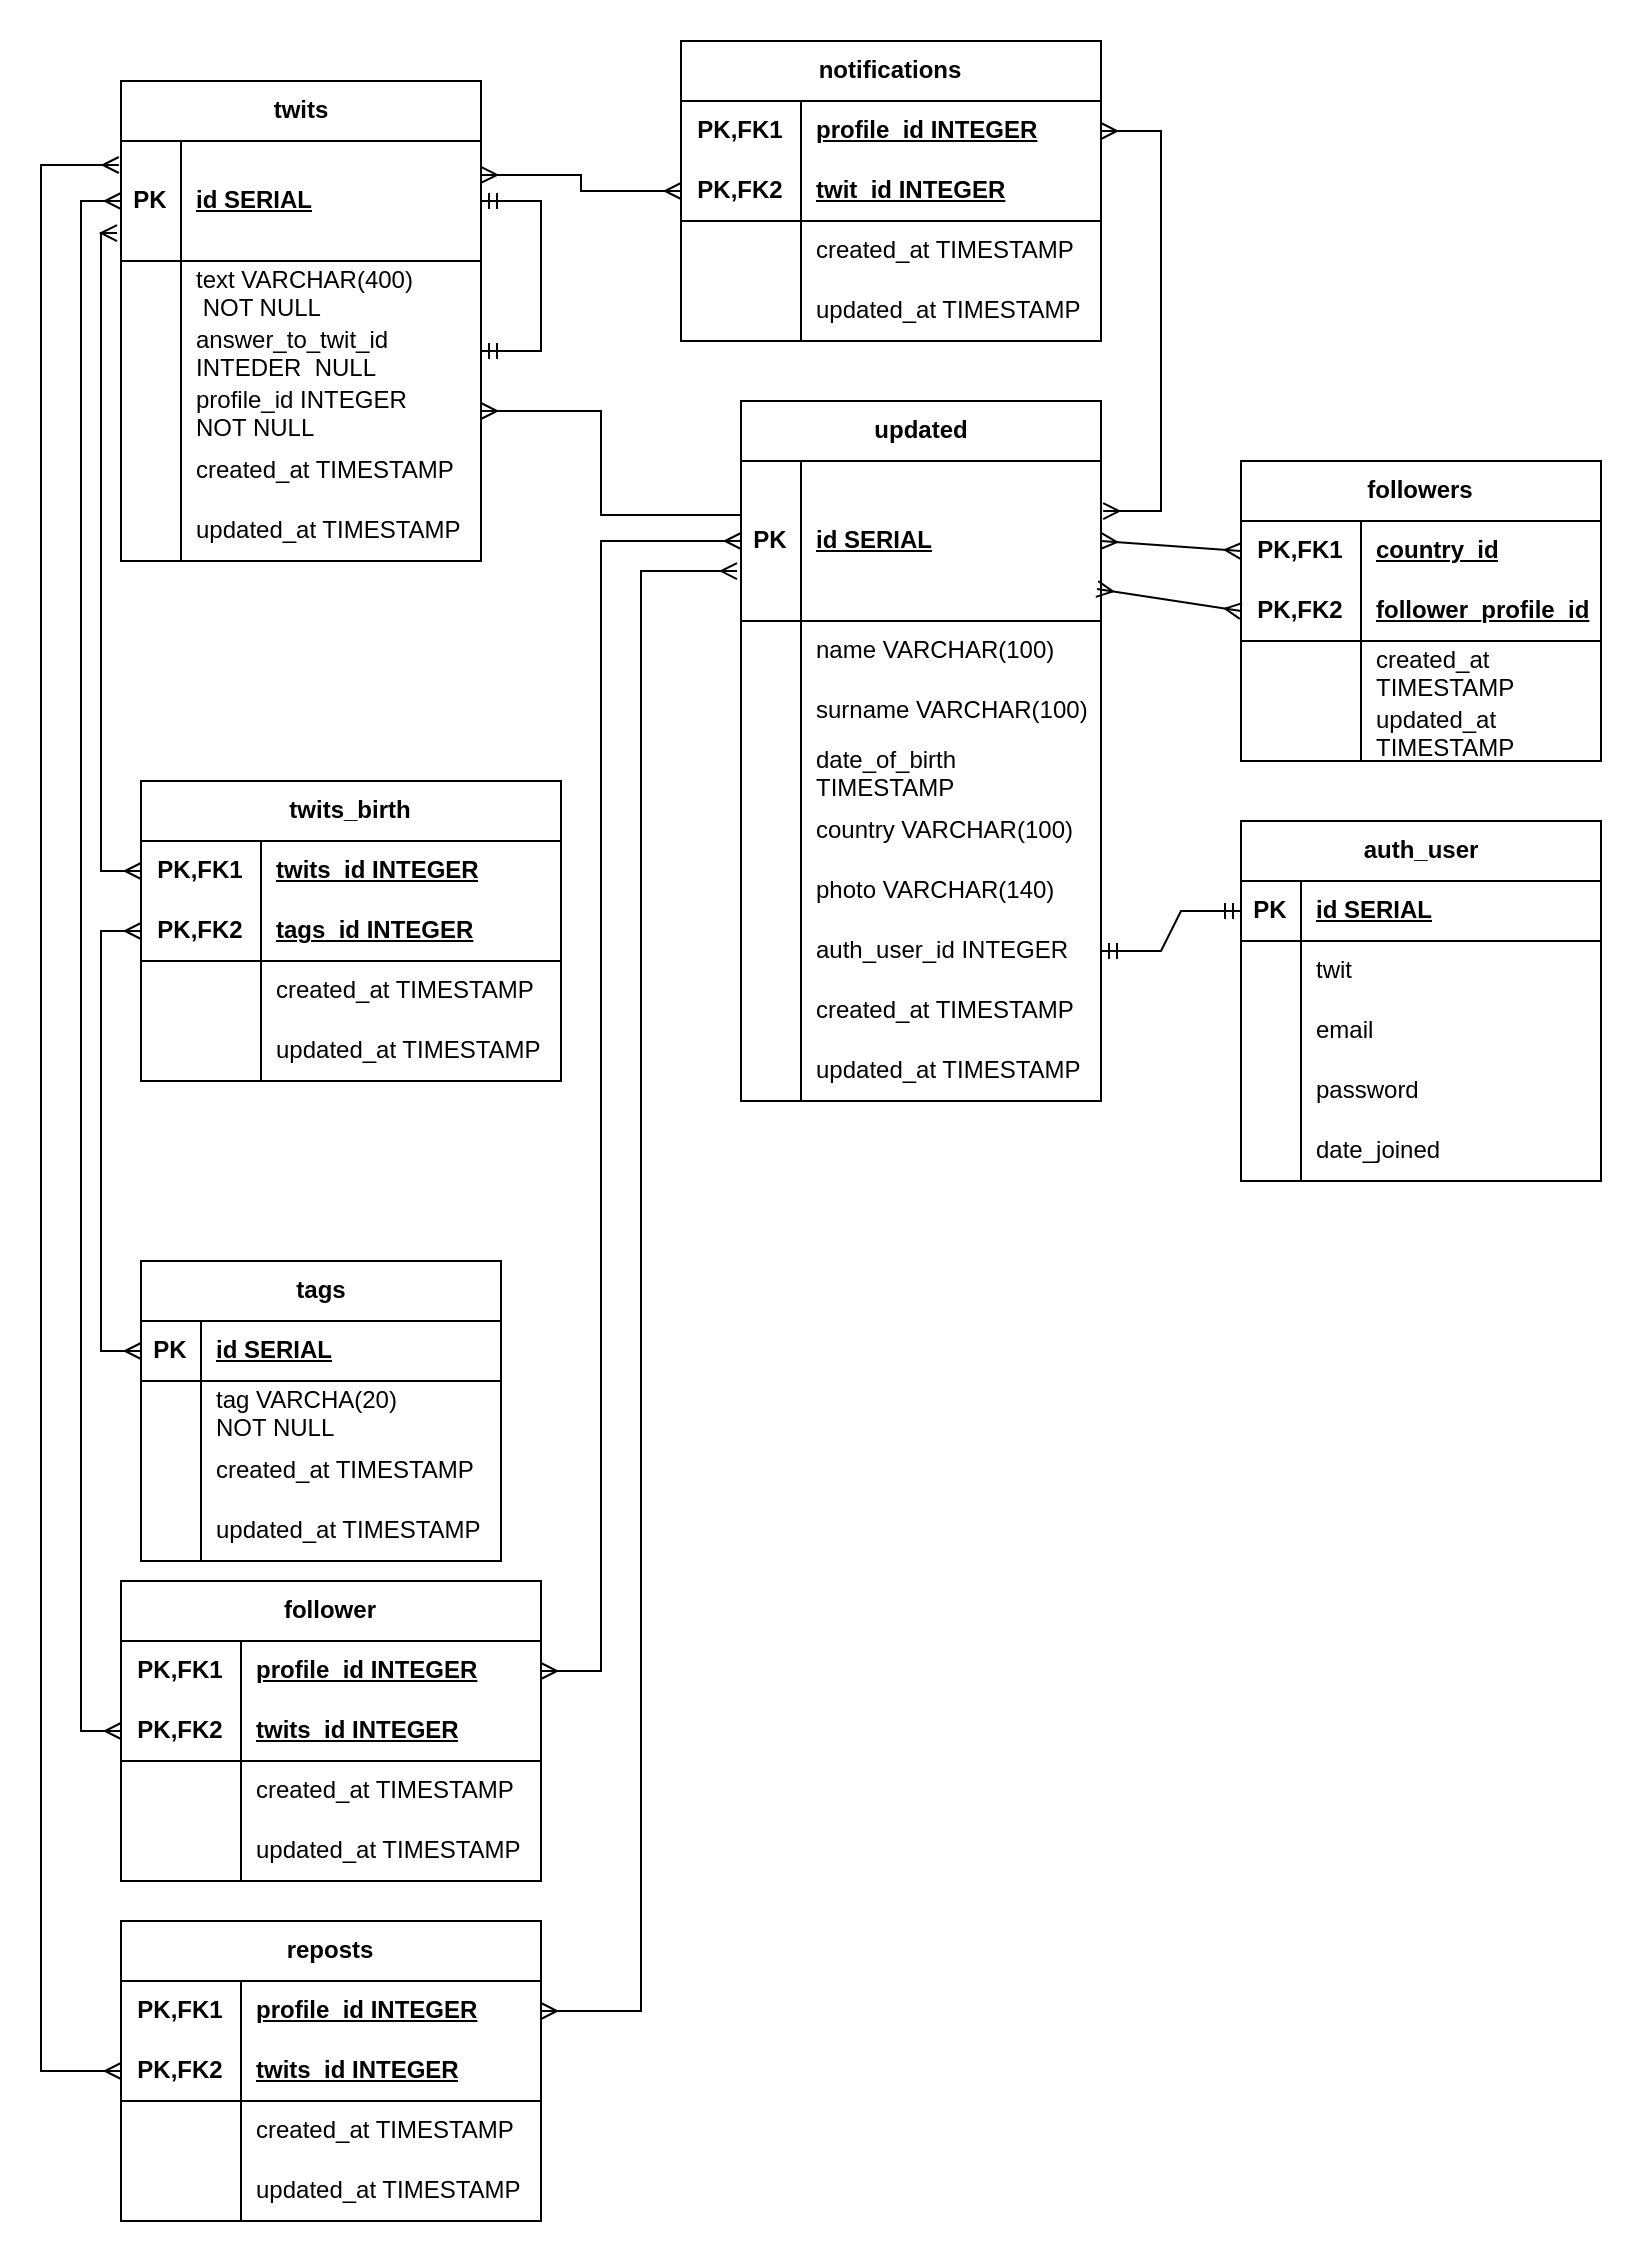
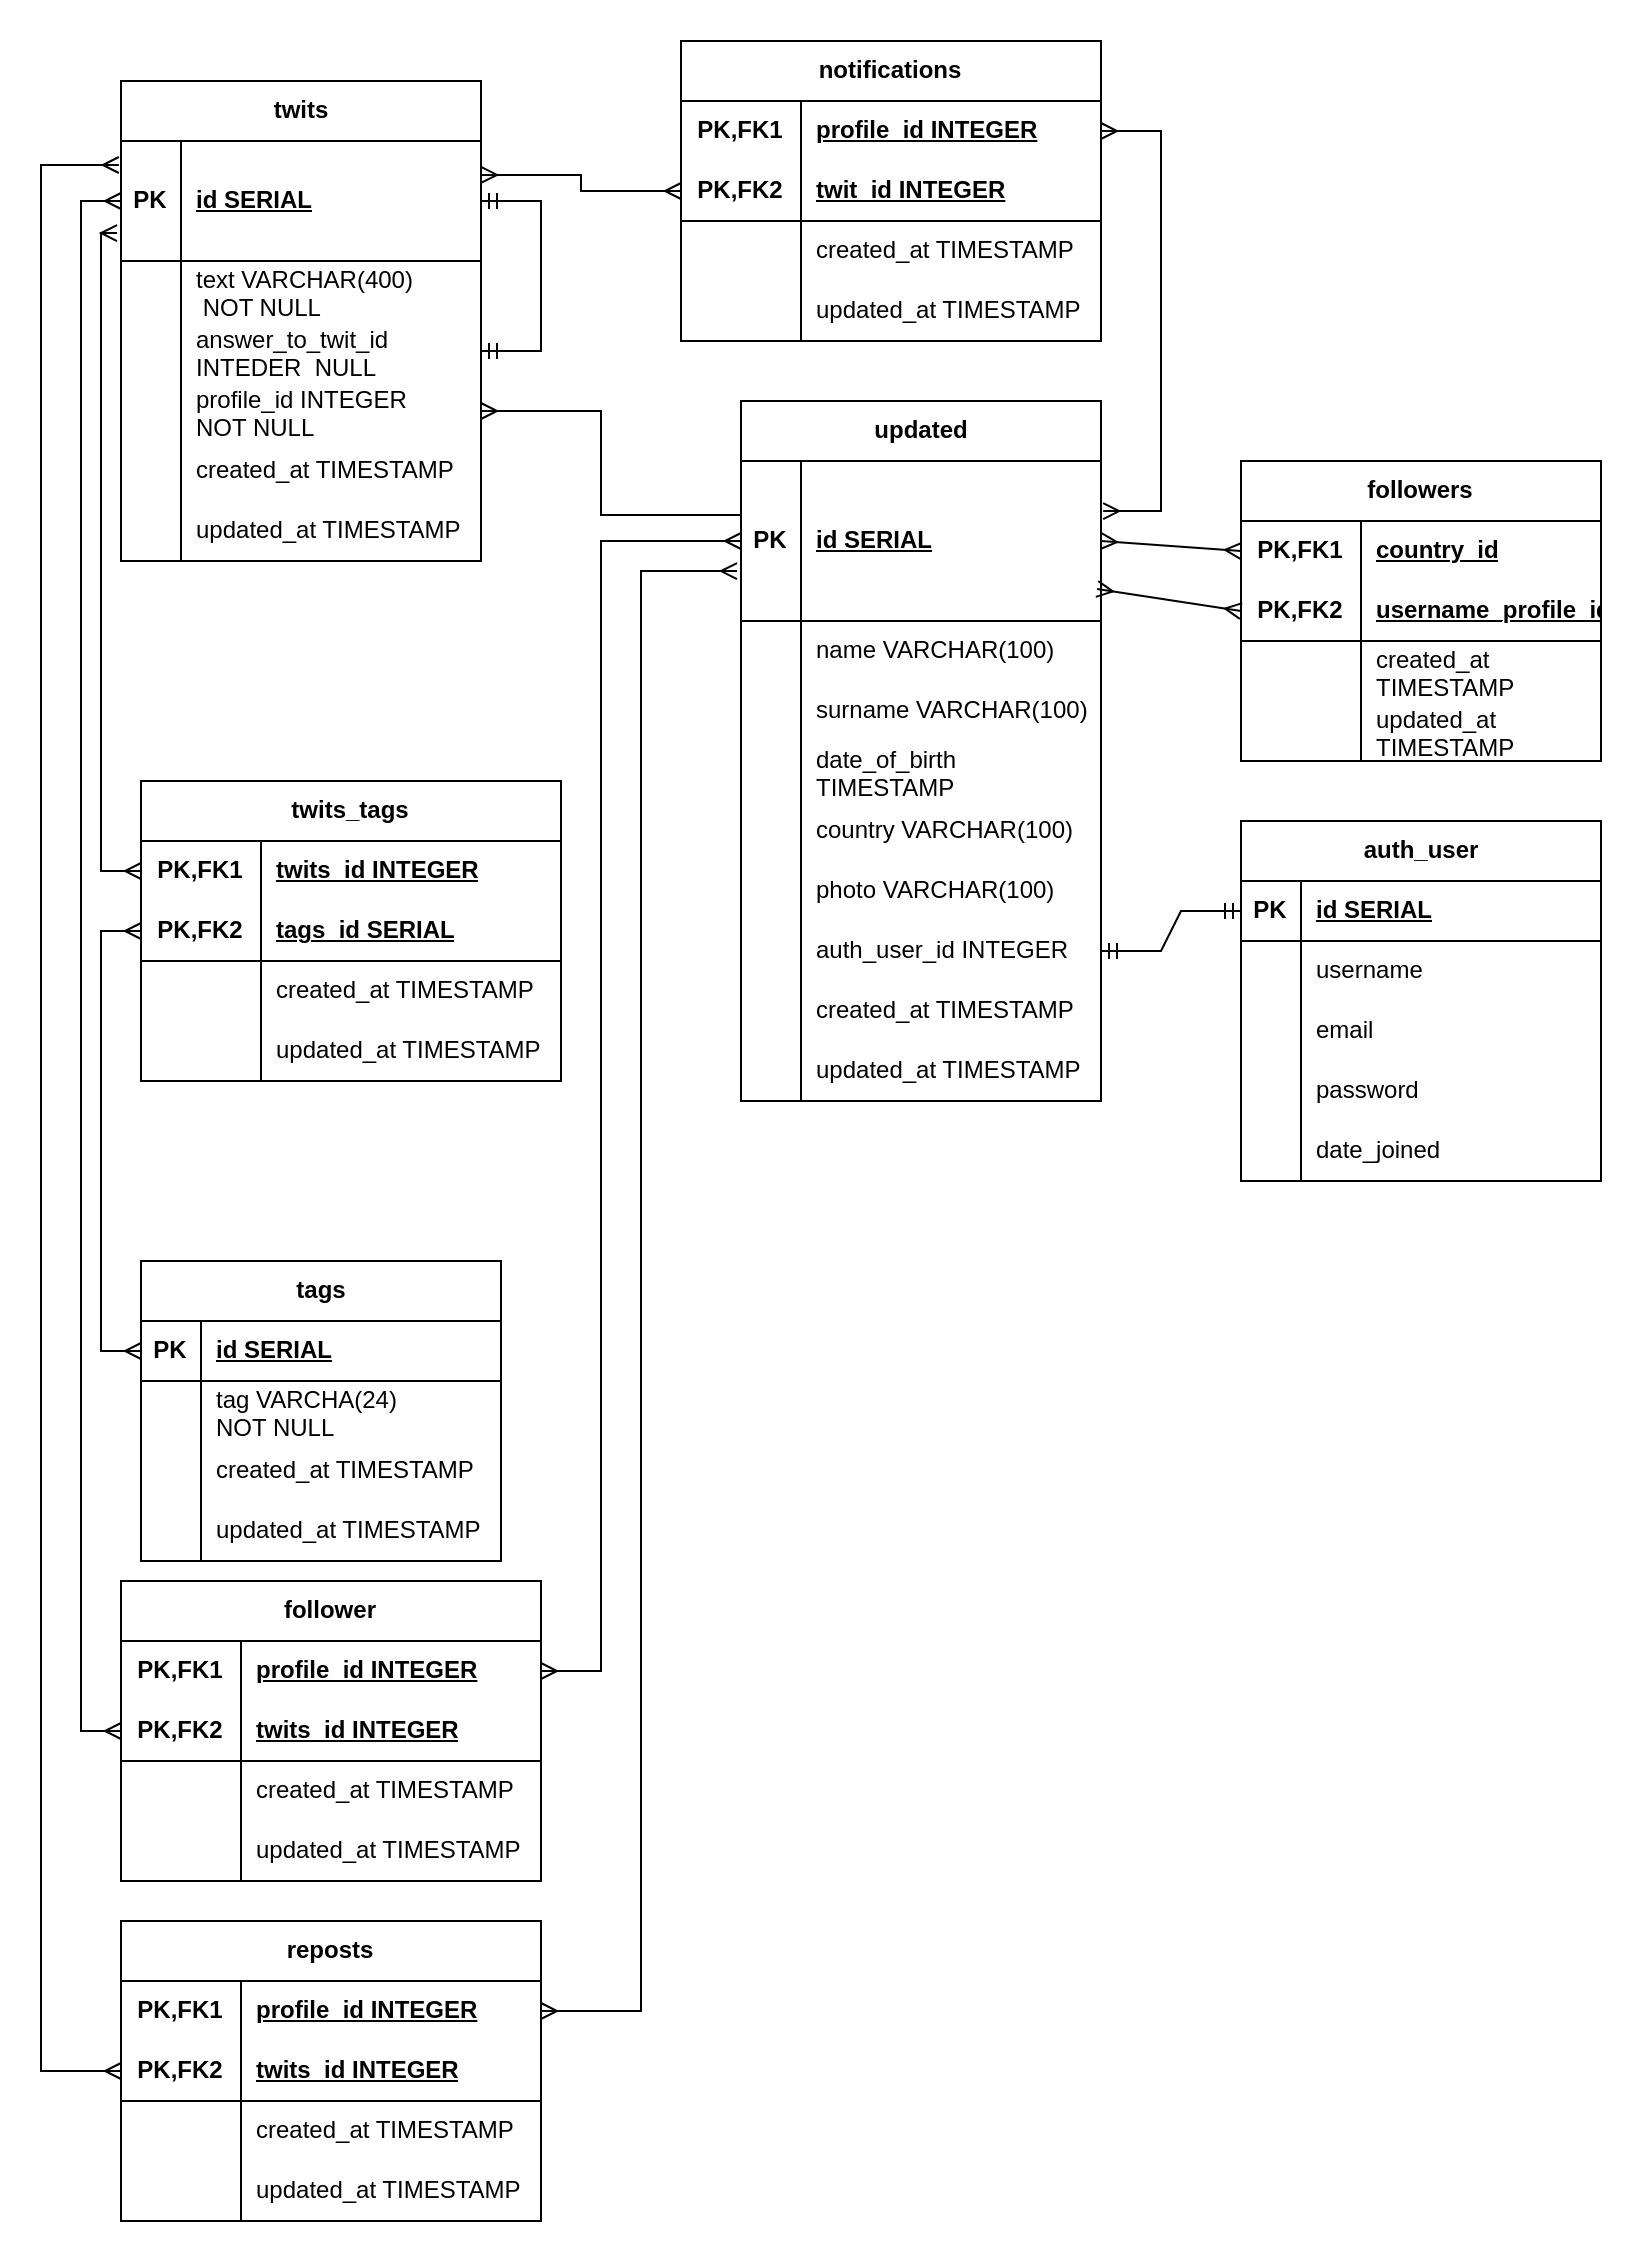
(1489, 611) -> (1489, 611)
(351, 811) -> (351, 811)
(935, 891) -> (935, 891)
(372, 931) -> (365, 931)
(1341, 971) -> (1371, 971)
(359, 1411) -> (359, 1411)
